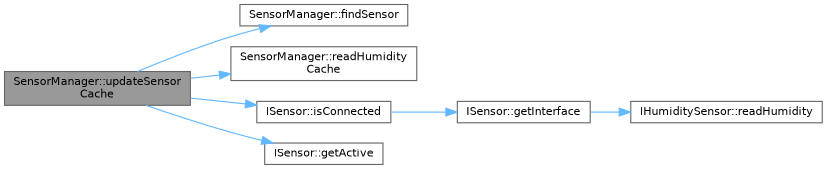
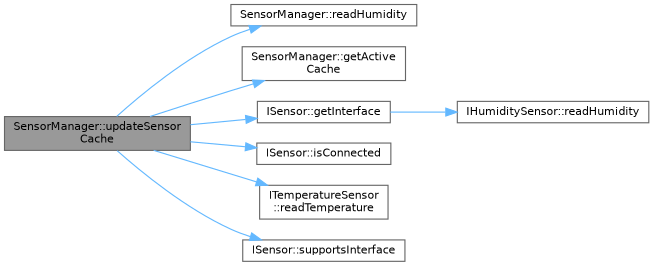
(324, 15) -> (324, 15)
(324, 64) -> (324, 64)
(418, 112) -> (218, 122)
(324, 154) -> (324, 251)
none -> (324, 202)
